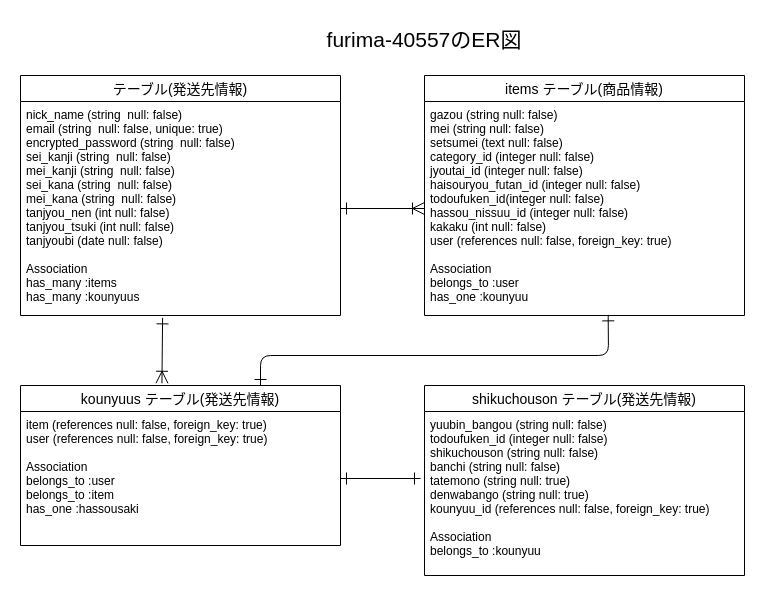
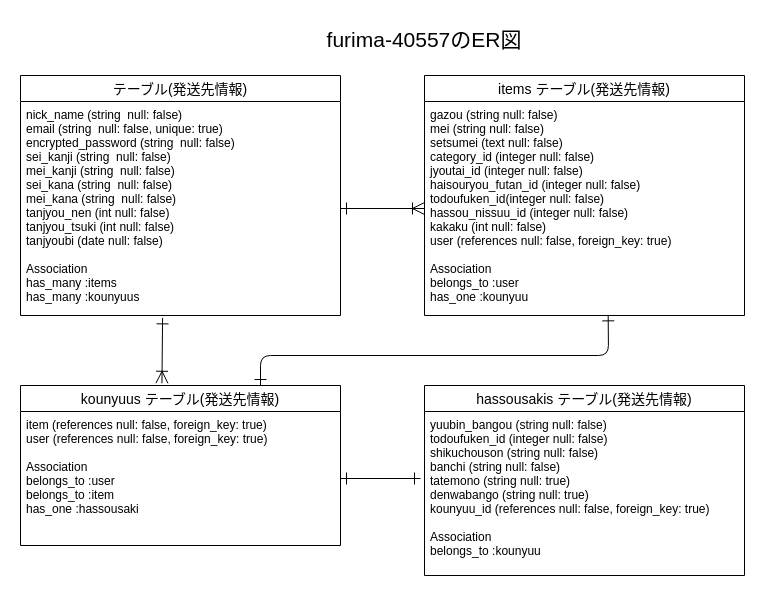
(584, 89) -> (584, 89)
(584, 399) -> (584, 399)
